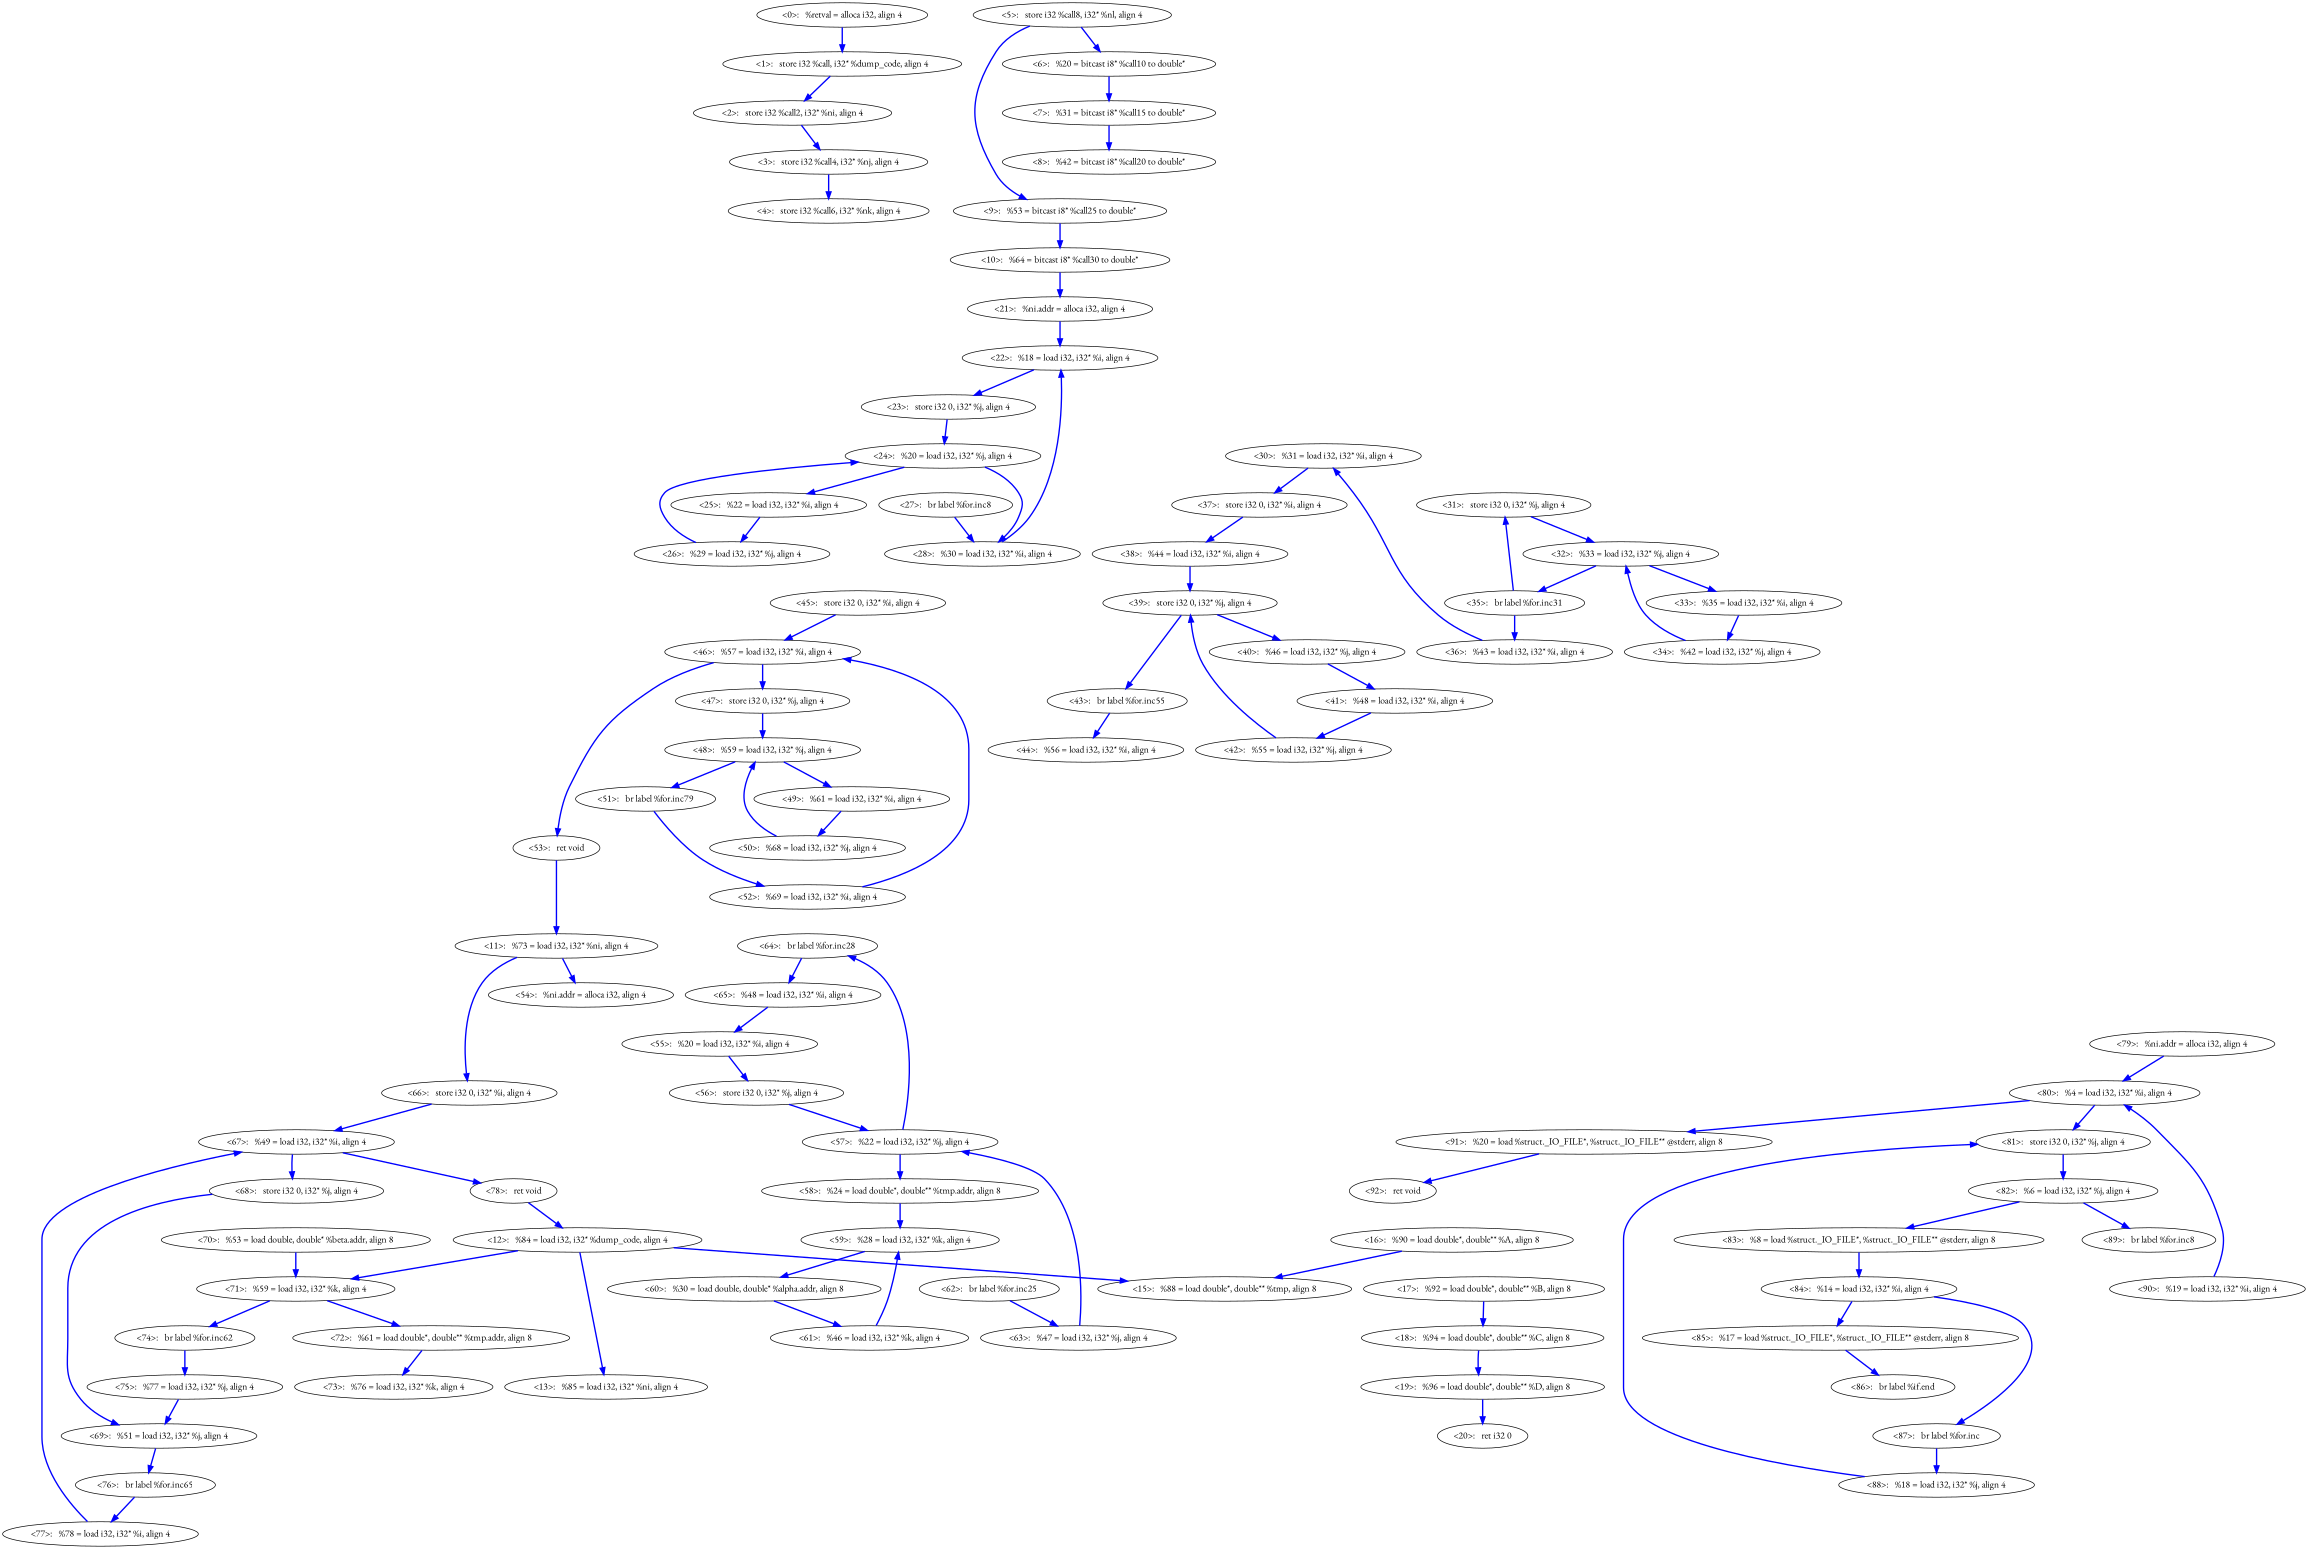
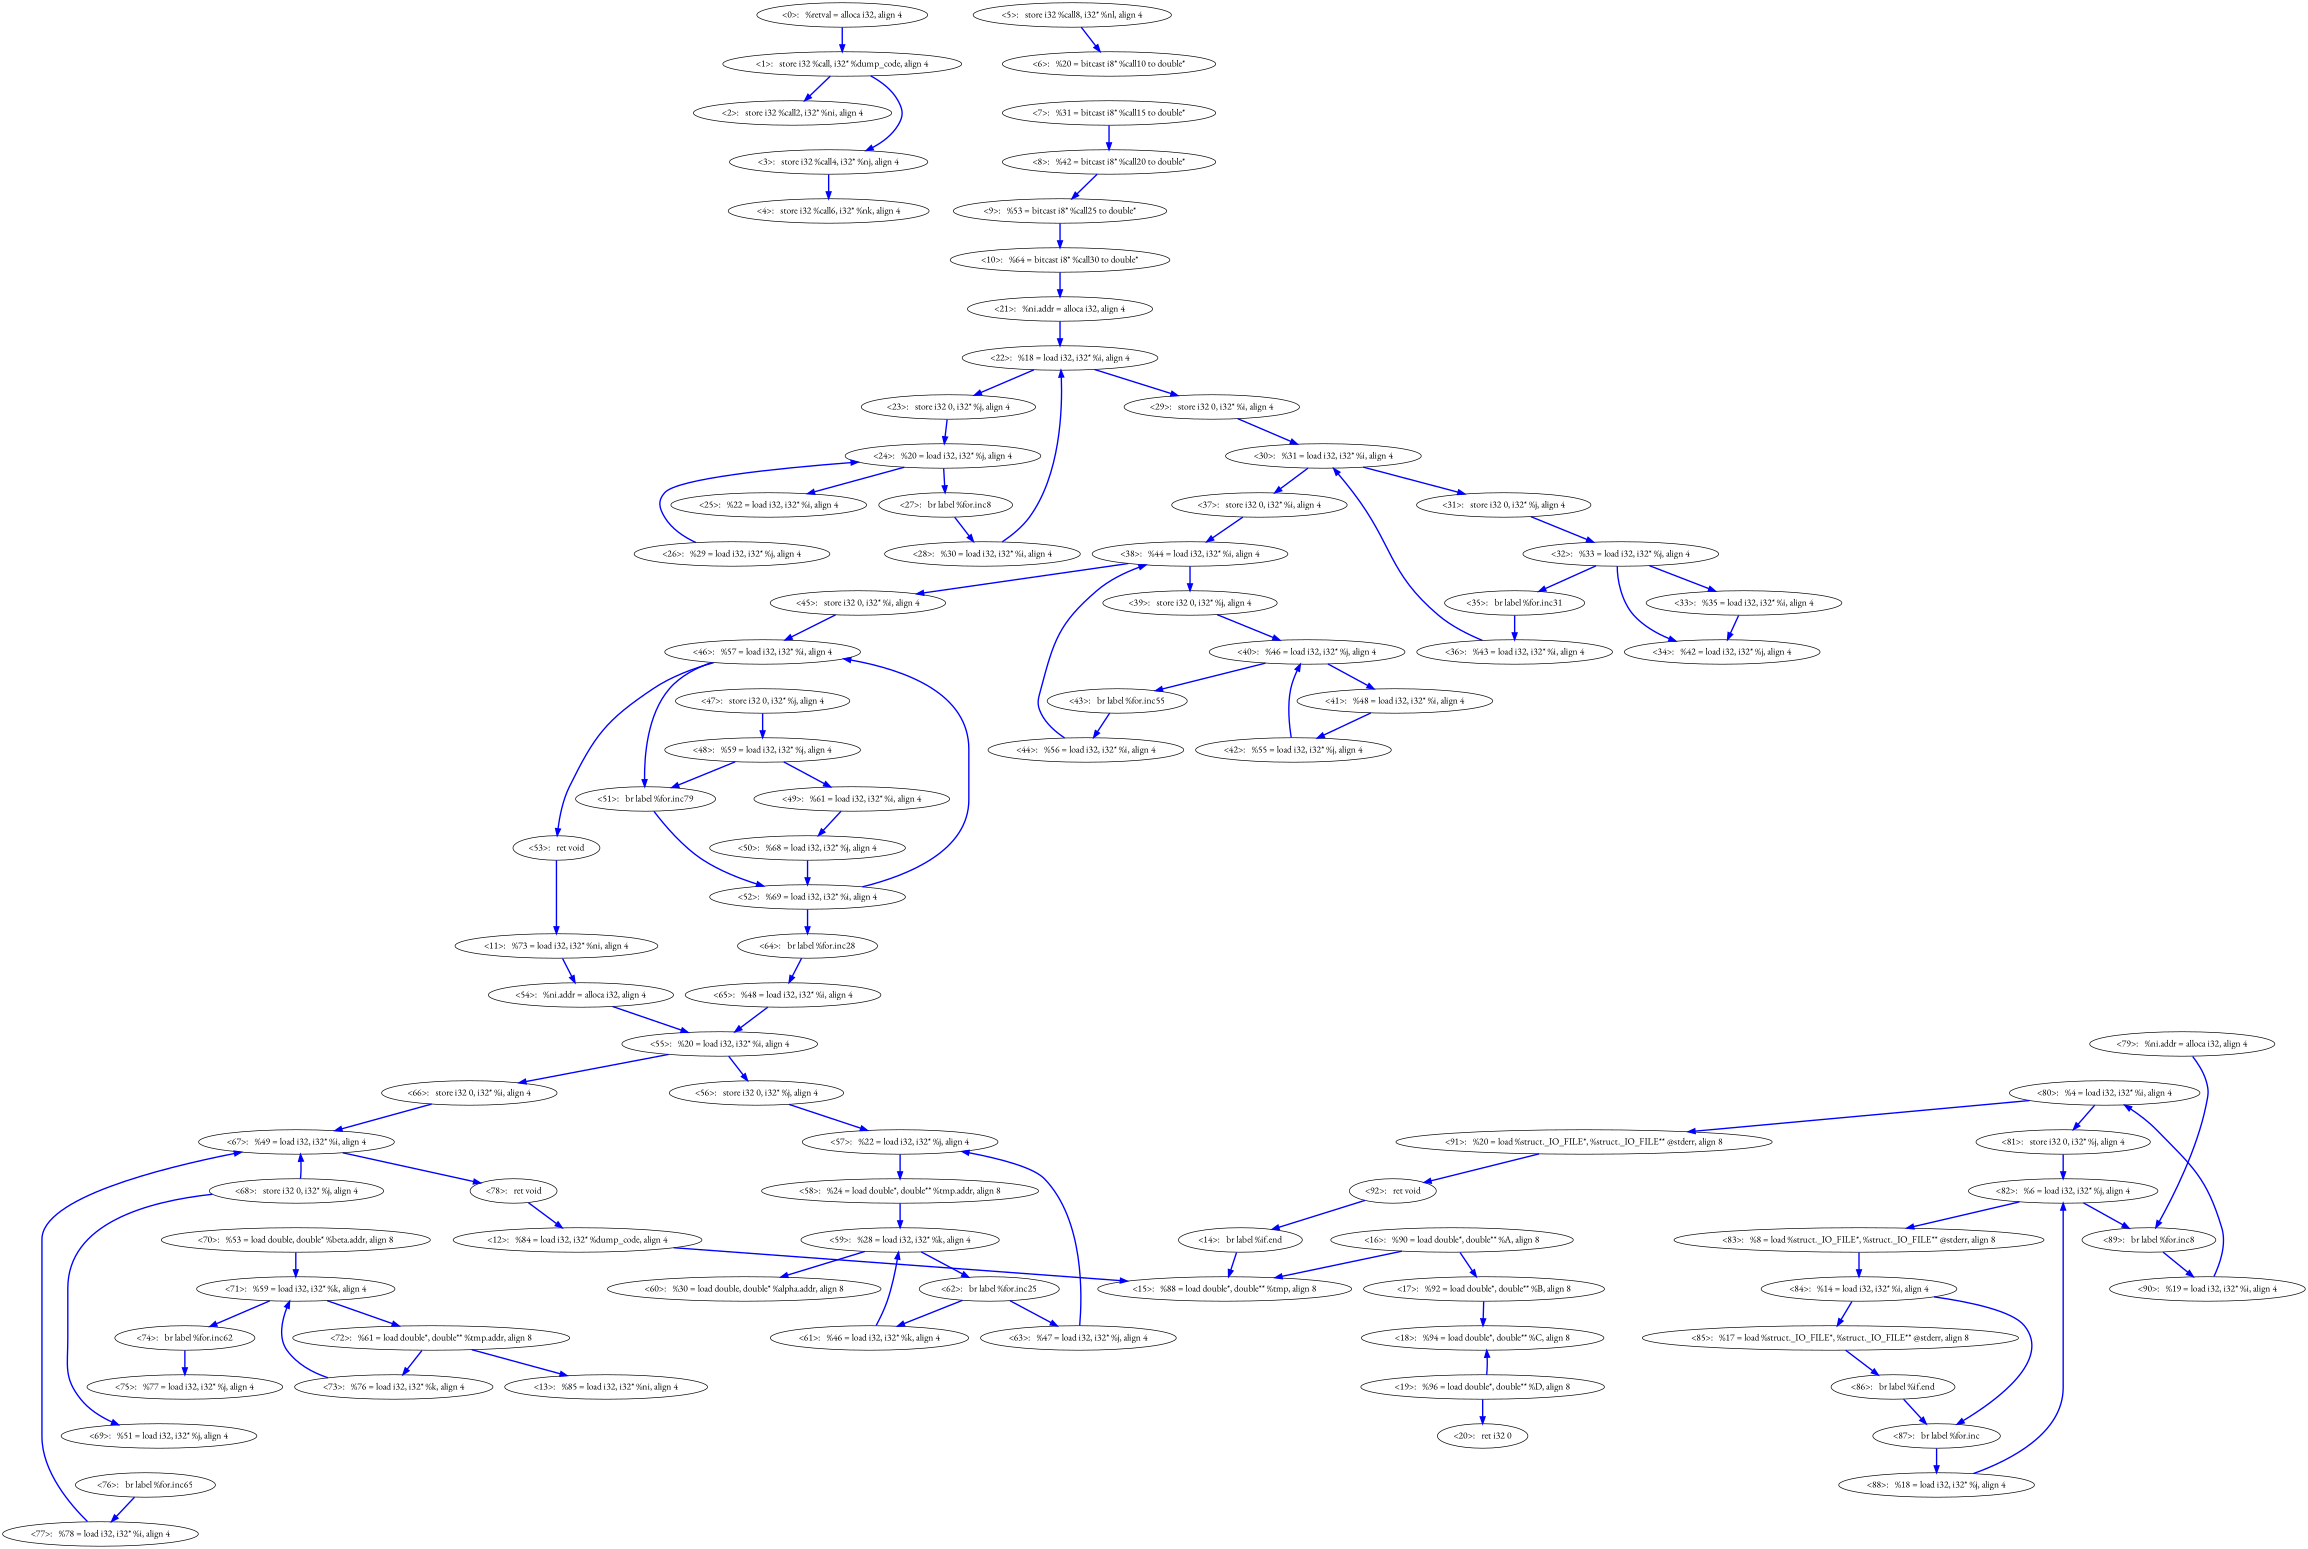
(1109, 85) -> none
(975, 108) -> (1087, 184)
(808, 135) -> (902, 111)
none -> (1212, 407)
(1020, 496) -> (944, 477)
(753, 527) -> none
(1510, 557) -> (1411, 480)
none -> (1026, 578)
(1646, 616) -> (1631, 611)
none -> (1057, 639)
(1156, 649) -> (1214, 676)
(763, 673) -> (657, 708)
(1221, 689) -> (1289, 703)
(746, 808) -> (808, 869)
(471, 1005) -> (597, 1068)
none -> (647, 1018)
(906, 1034) -> (808, 918)
(2147, 1067) -> (2196, 1140)
(292, 1163) -> (301, 1170)
none -> (1240, 1240)
(1624, 1259) -> (2063, 1365)
none -> (1466, 1262)
none -> (2175, 1262)
none -> (942, 1263)
(438, 1264) -> (289, 1353)
(591, 1310) -> (516, 1362)
(804, 1312) -> (933, 1312)
(1478, 1359) -> (1487, 1366)
(174, 1409) -> none
none -> (1913, 1409)
(153, 1457) -> none
